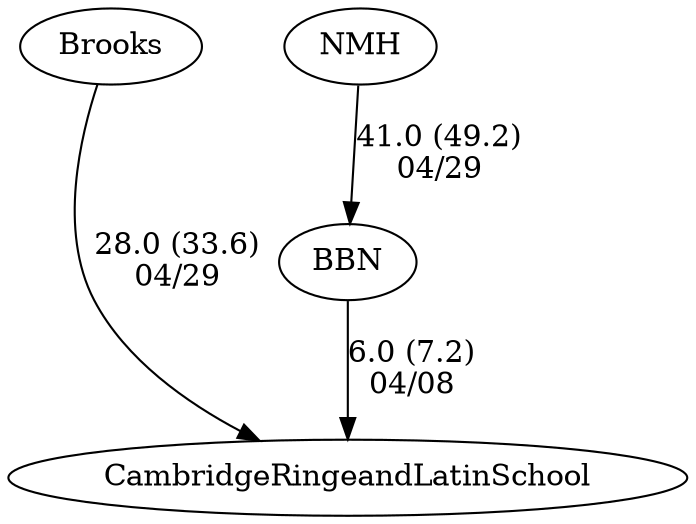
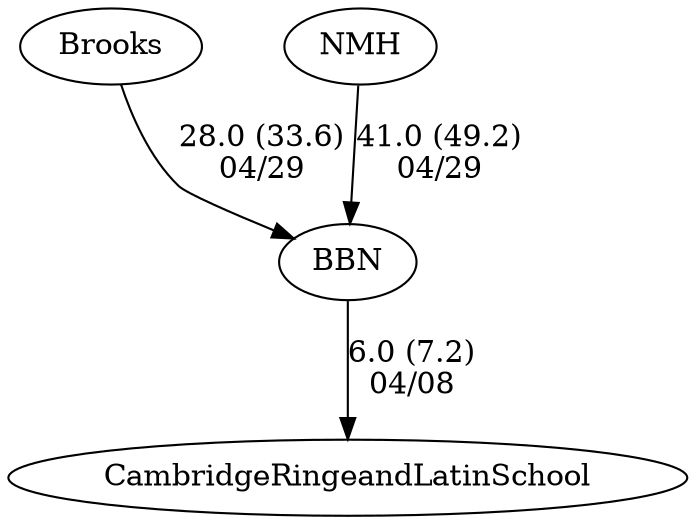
(90, 290) -> (174, 181)
